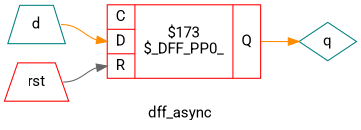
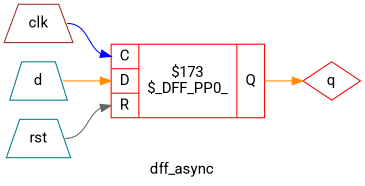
none -> (39, 23)
(328, 42) -> (332, 81)
(37, 82) -> (39, 138)
